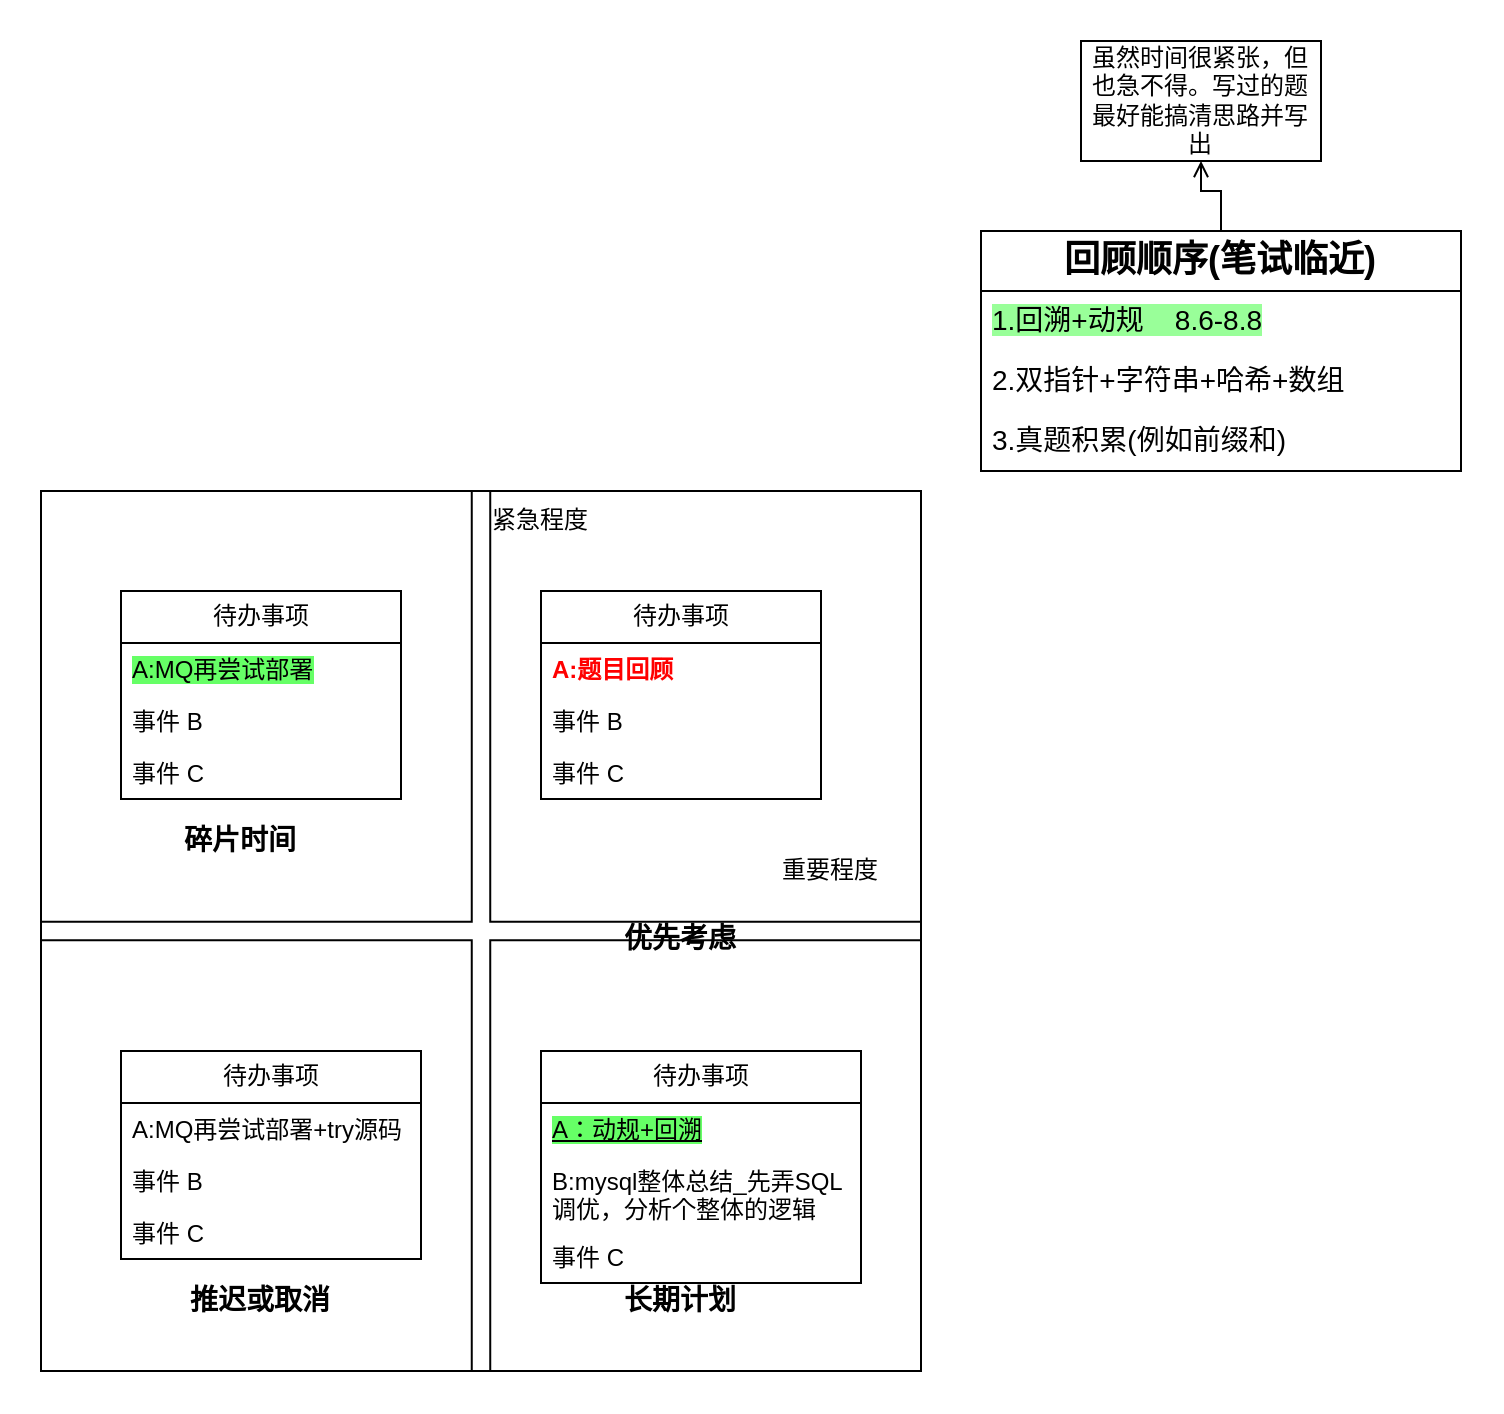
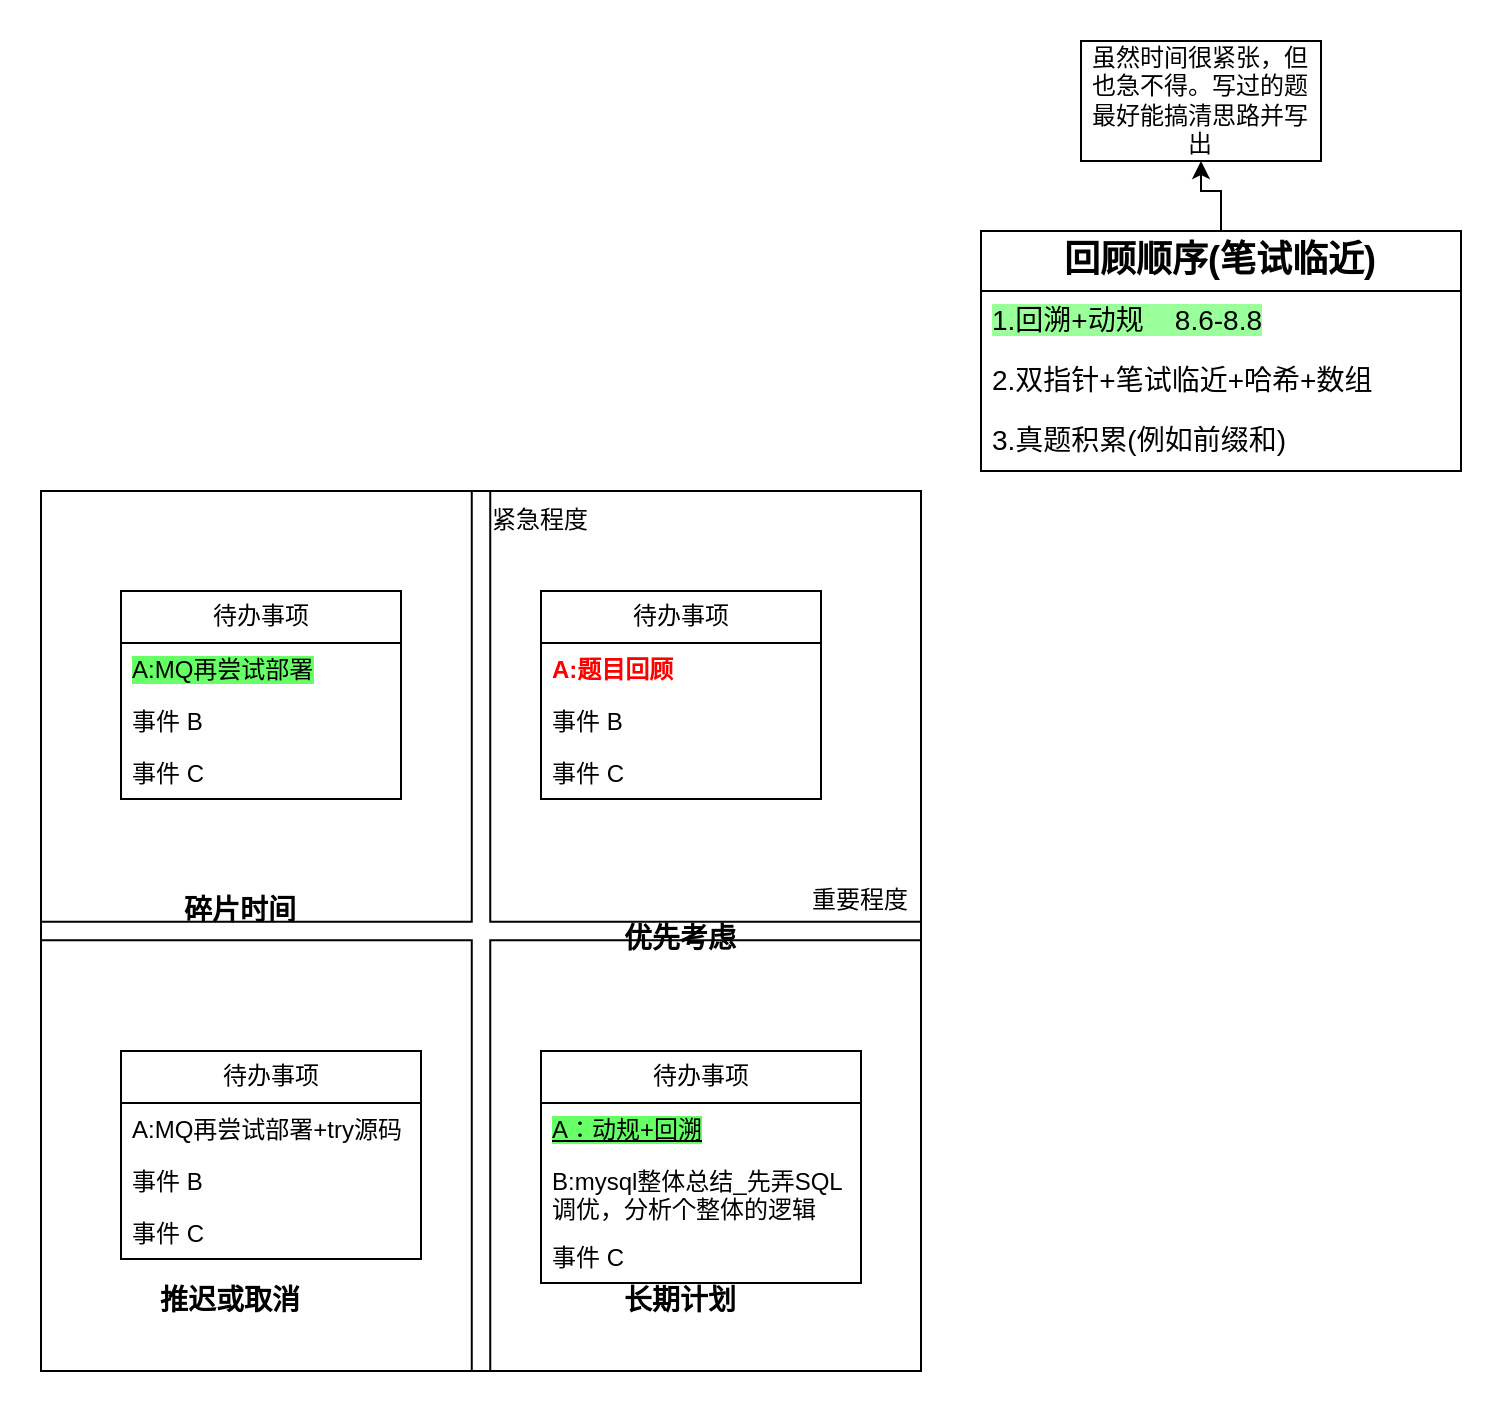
(1201, 172) -> (1201, 176)
(1143, 381) -> (1155, 381)
(241, 841) -> (241, 911)
(831, 871) -> (861, 901)
(261, 1301) -> (231, 1301)
